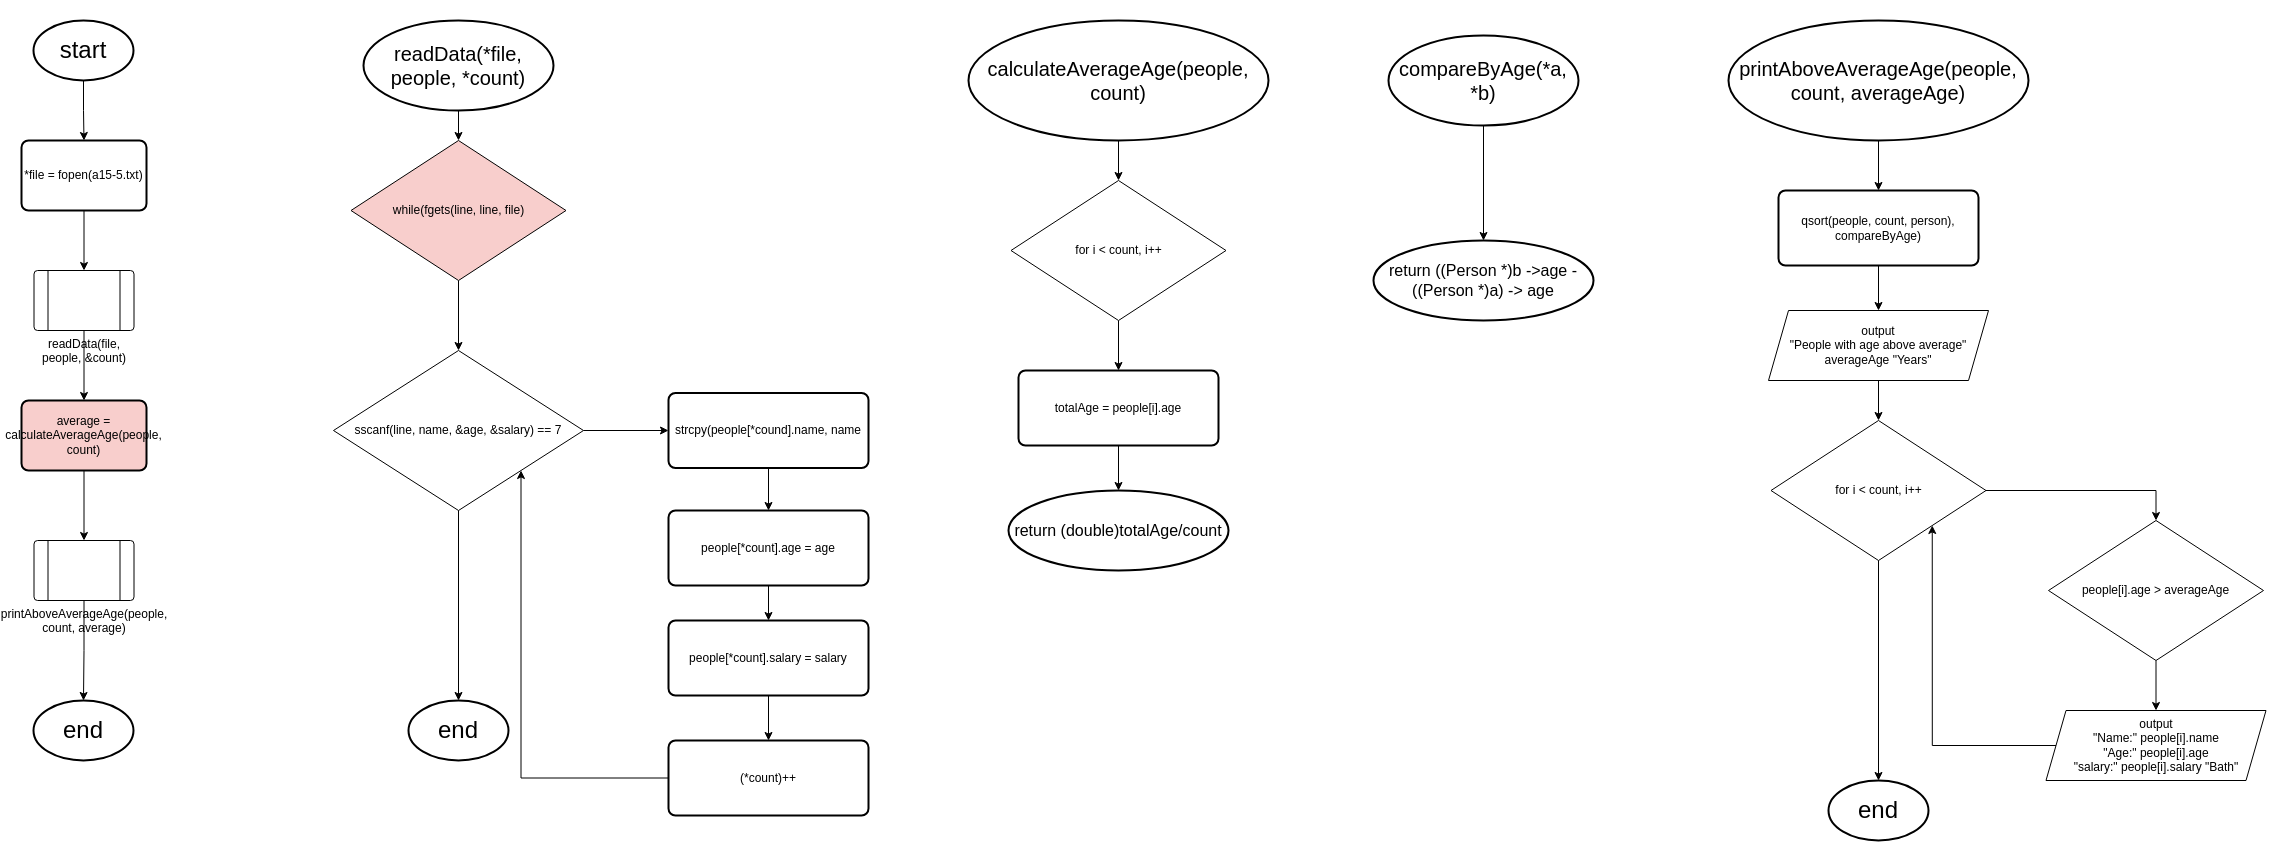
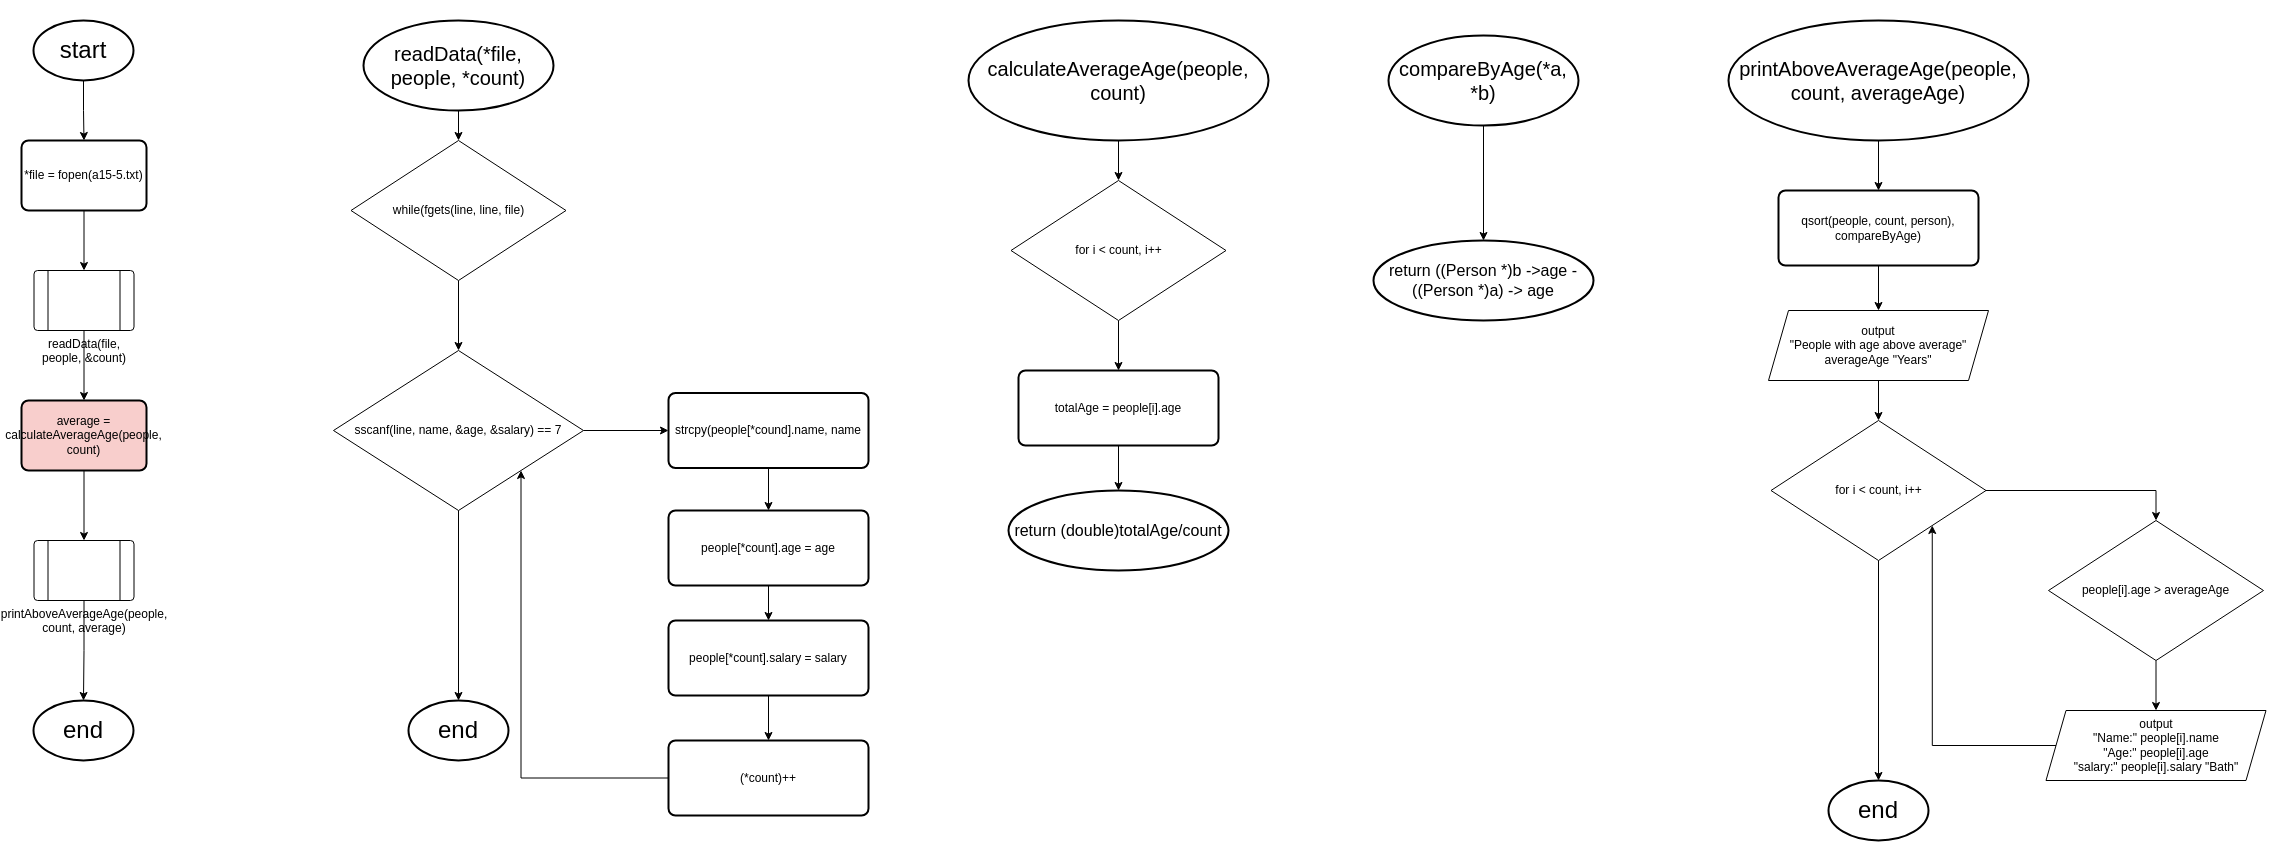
(459, 211) -> (459, 211)
